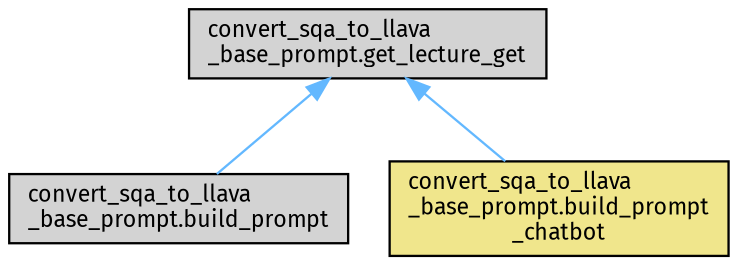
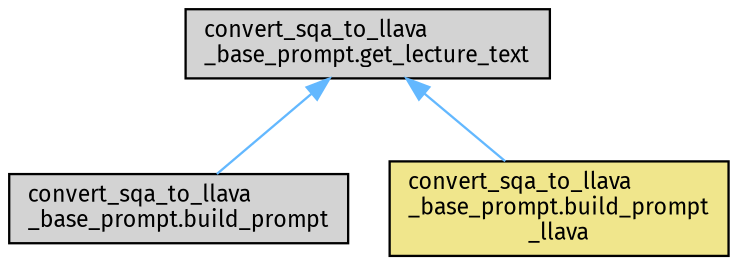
(368, 44) -> (368, 44)
(559, 209) -> (559, 209)
